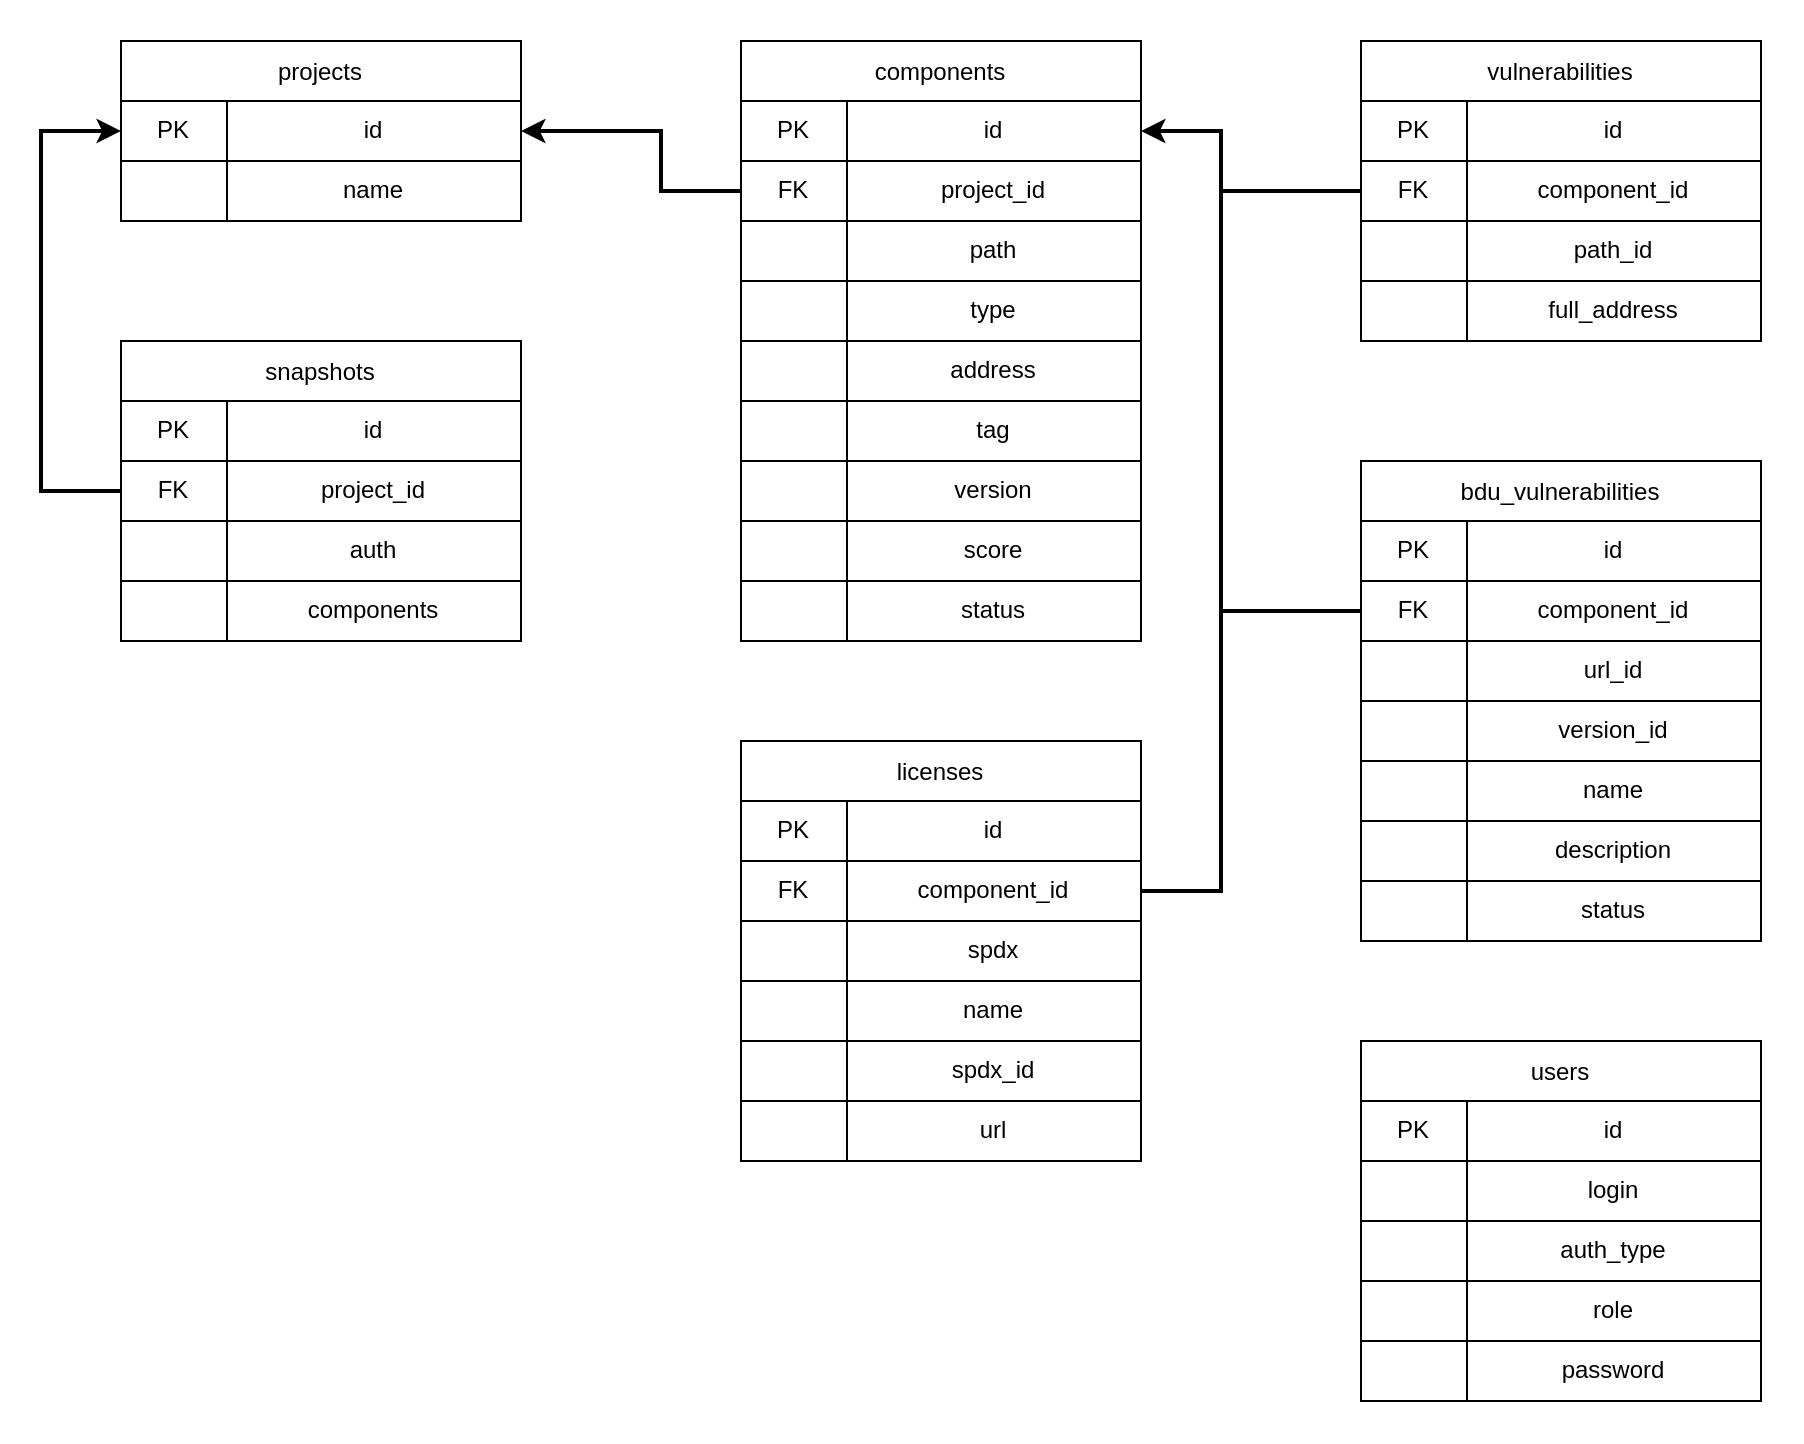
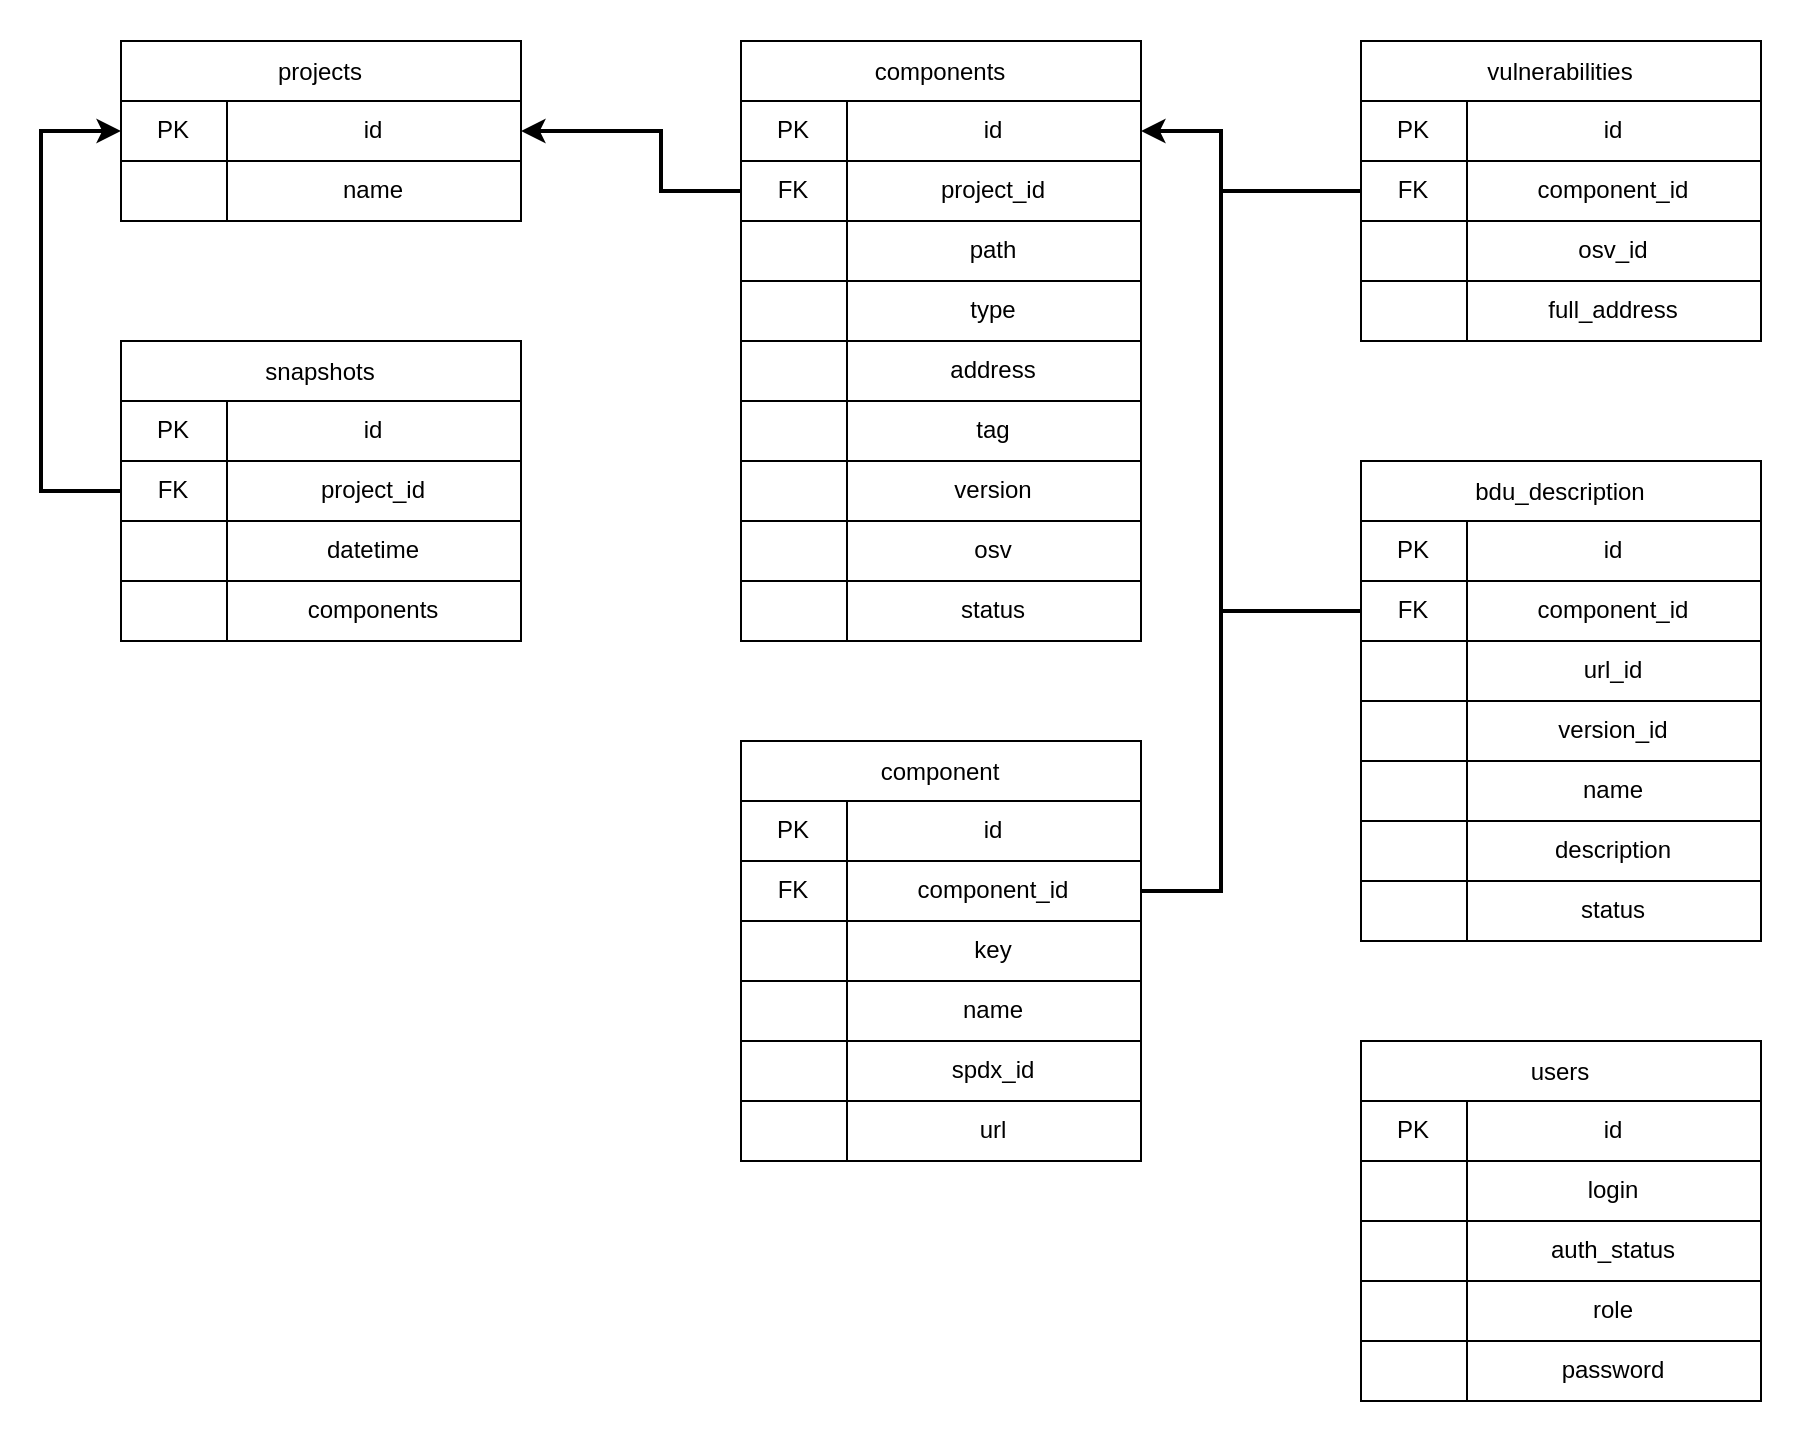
(1614, 251) -> (1614, 251)
(1560, 492) -> (1560, 492)
(374, 551) -> (374, 551)
(994, 551) -> (994, 551)
(940, 772) -> (940, 772)
(994, 951) -> (994, 951)
(1614, 1251) -> (1614, 1251)
